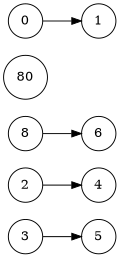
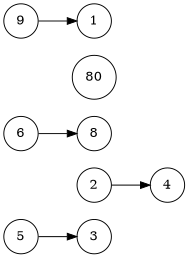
(26, 21) -> (21, 21)
(57, 134) -> (53, 134)
(57, 237) -> (53, 237)
